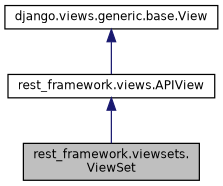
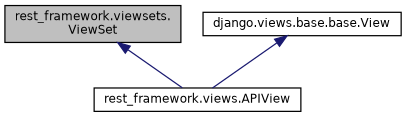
(111, 17) -> (302, 24)
(111, 127) -> (155, 69)
